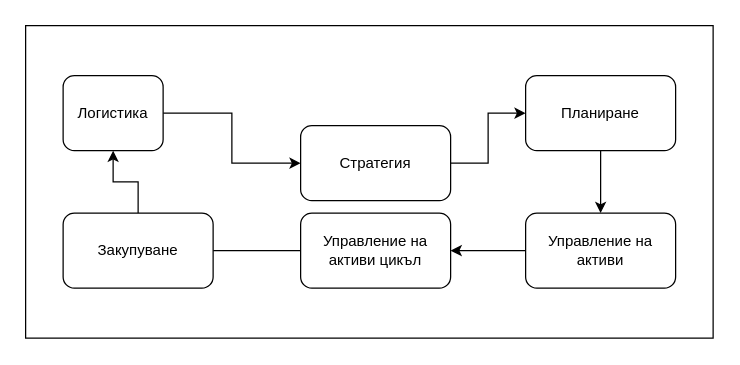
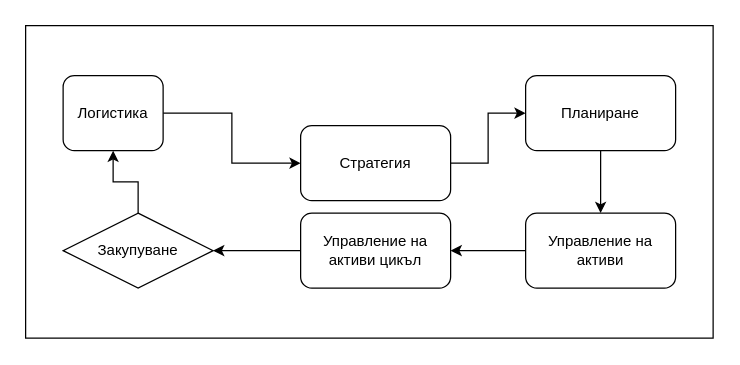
(138, 251) -> (138, 251)
(219, 251) -> (223, 251)
